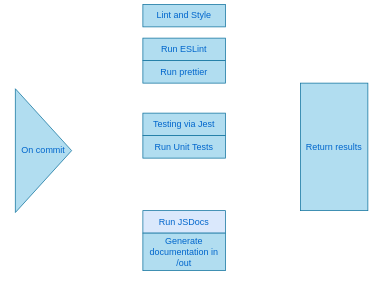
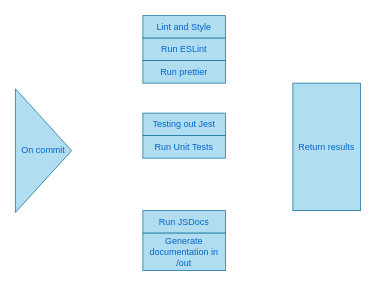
(184, 15) -> (184, 27)
(184, 124) -> (184, 124)
(334, 147) -> (327, 147)
(184, 222) -> (184, 222)
